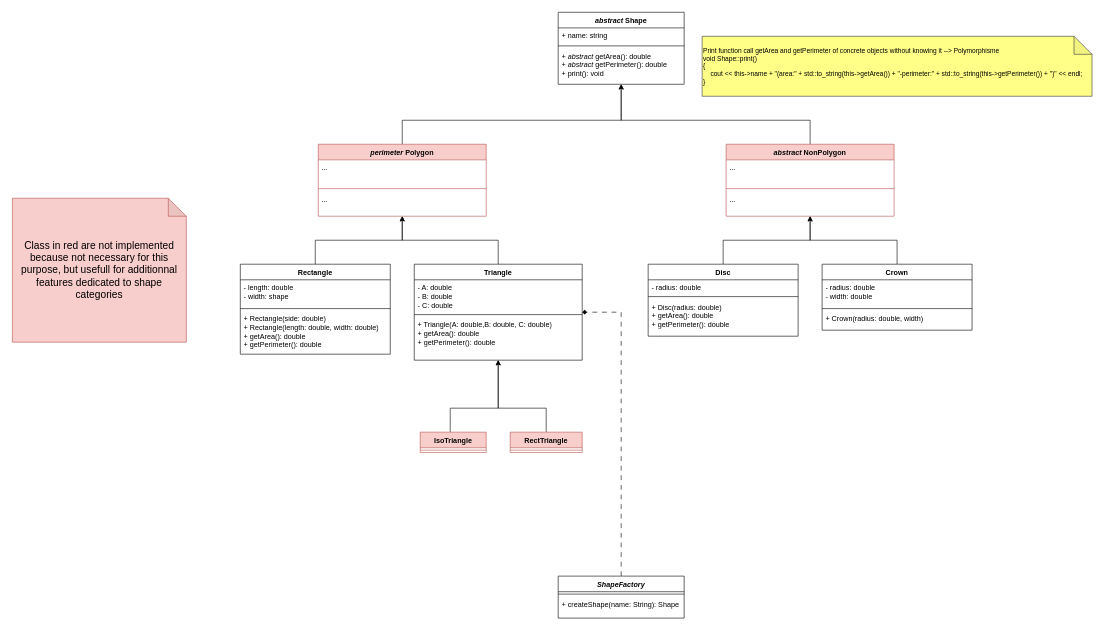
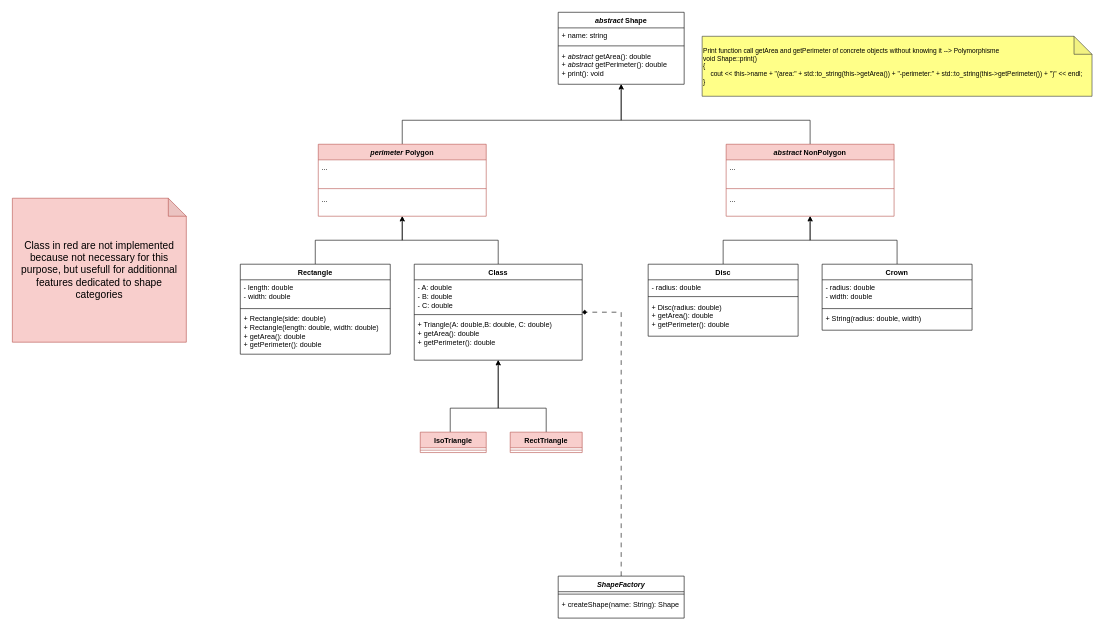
(498, 273) -> (498, 273)
(271, 293) -> (271, 293)
(879, 320) -> (880, 320)
